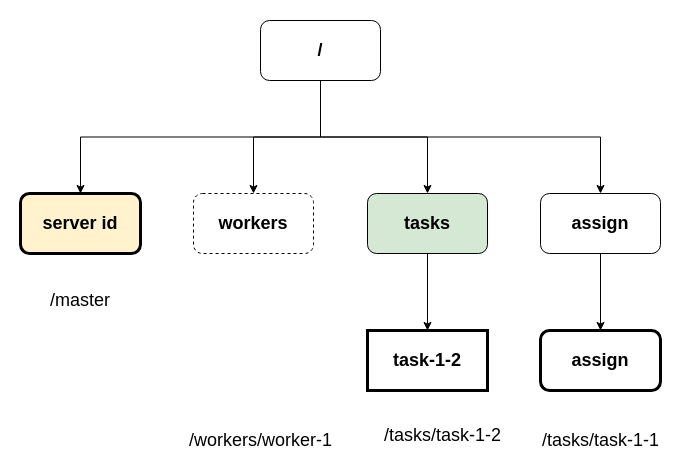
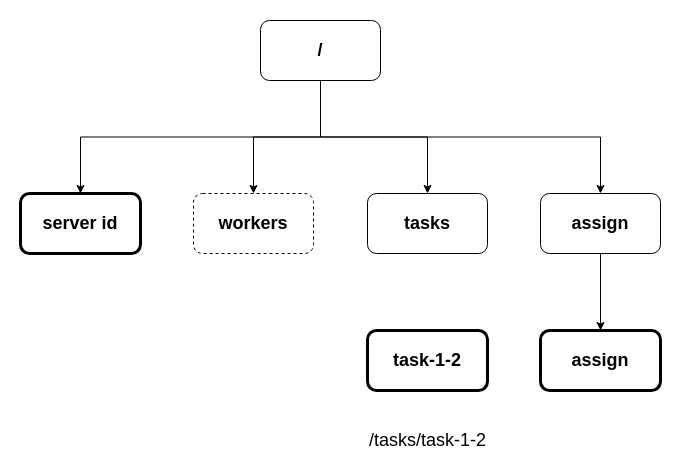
(81, 224) -> (81, 224)
(428, 224) -> (428, 224)
(428, 289) -> none
(81, 301) -> none
(428, 361) -> (428, 361)
(443, 436) -> (428, 441)
(261, 441) -> none
(601, 441) -> none
